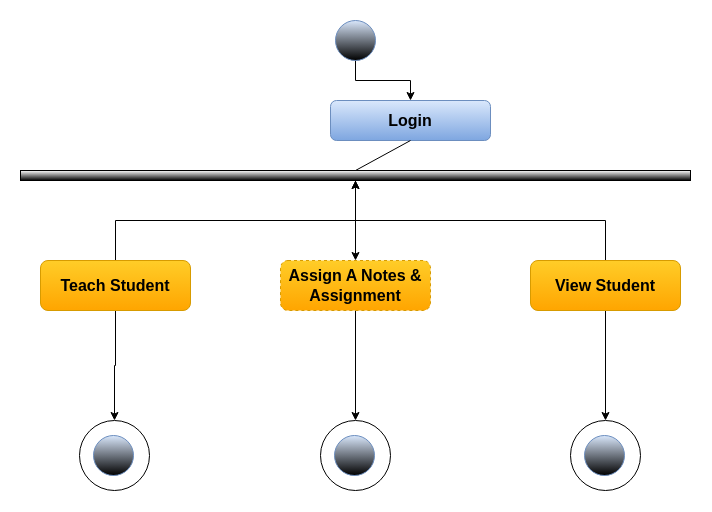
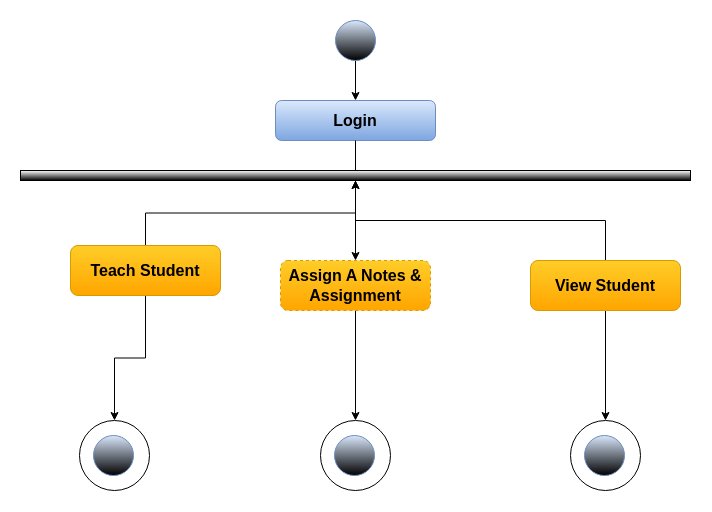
(411, 121) -> (356, 121)
(116, 286) -> (146, 271)
